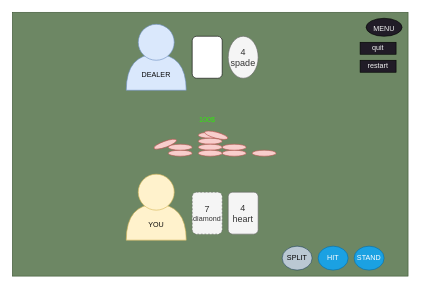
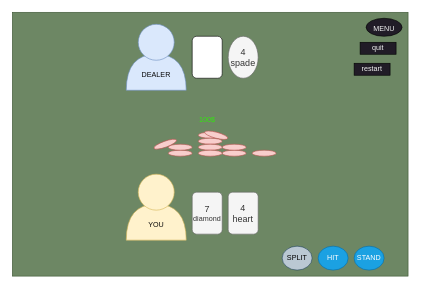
(378, 66) -> (372, 69)
(207, 213) -> (207, 213)
